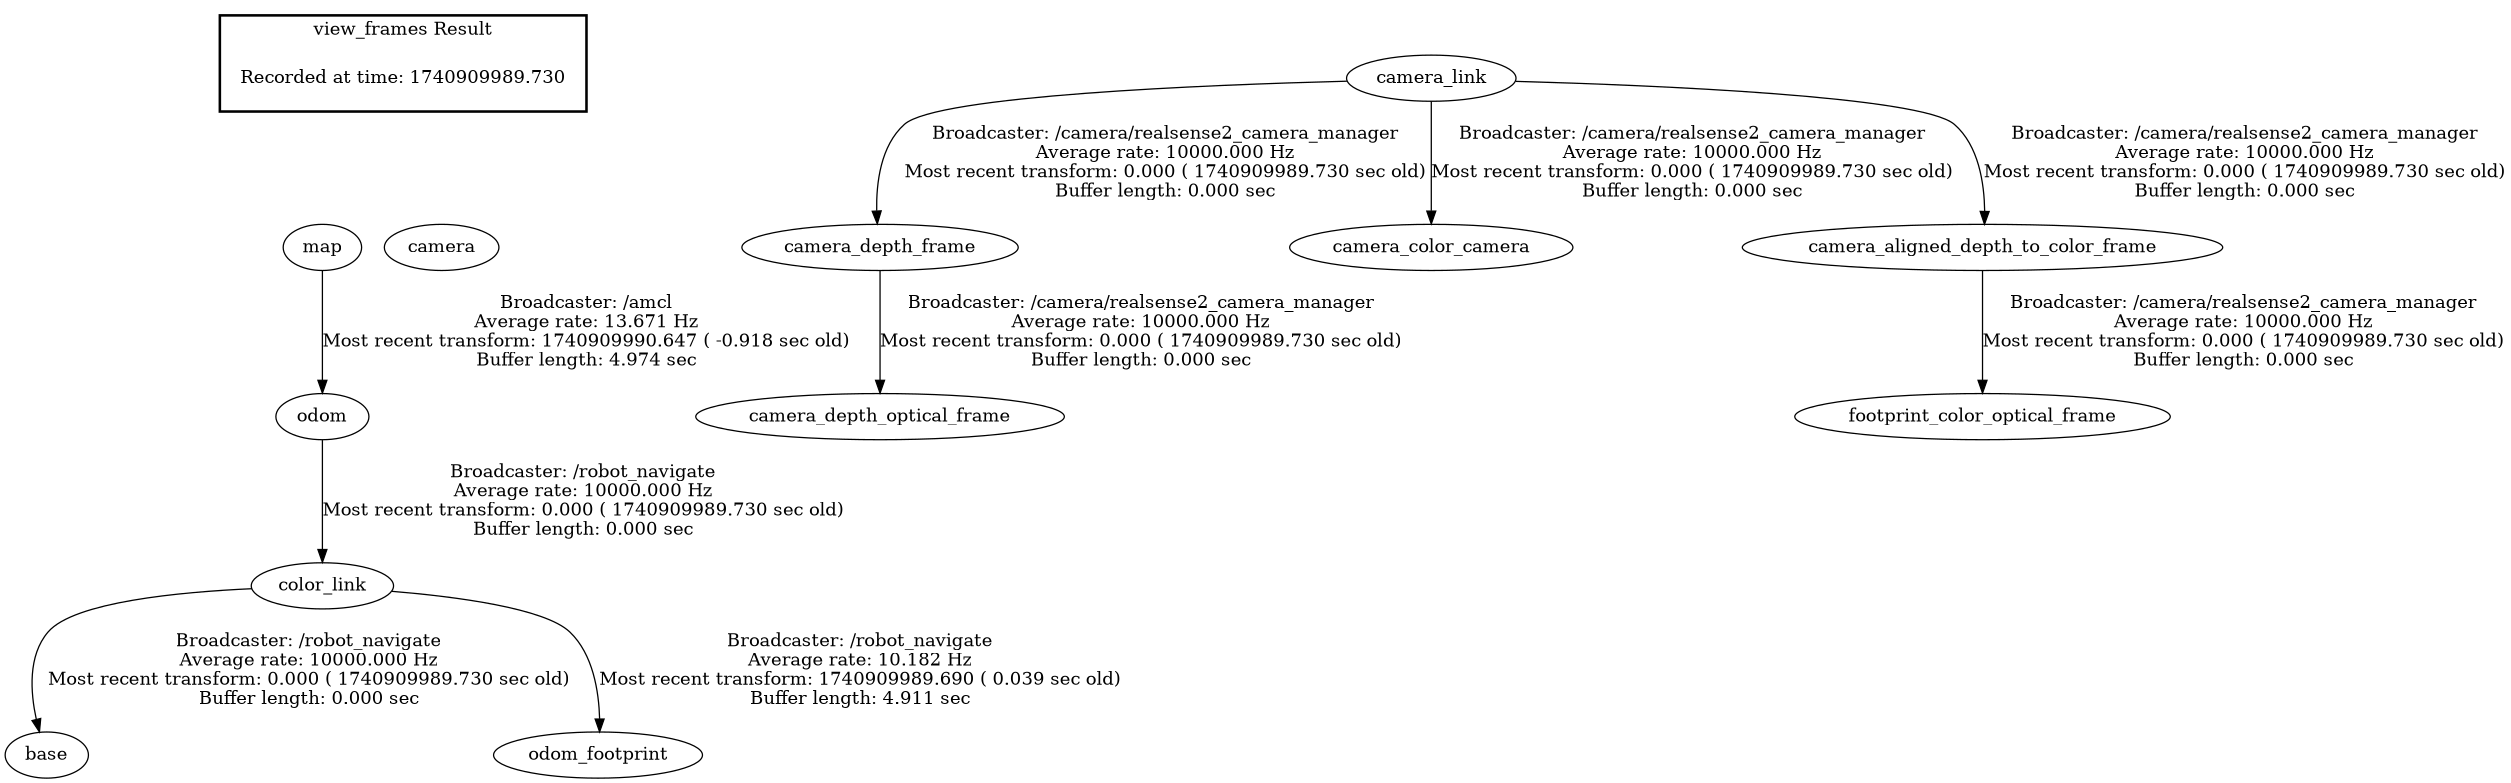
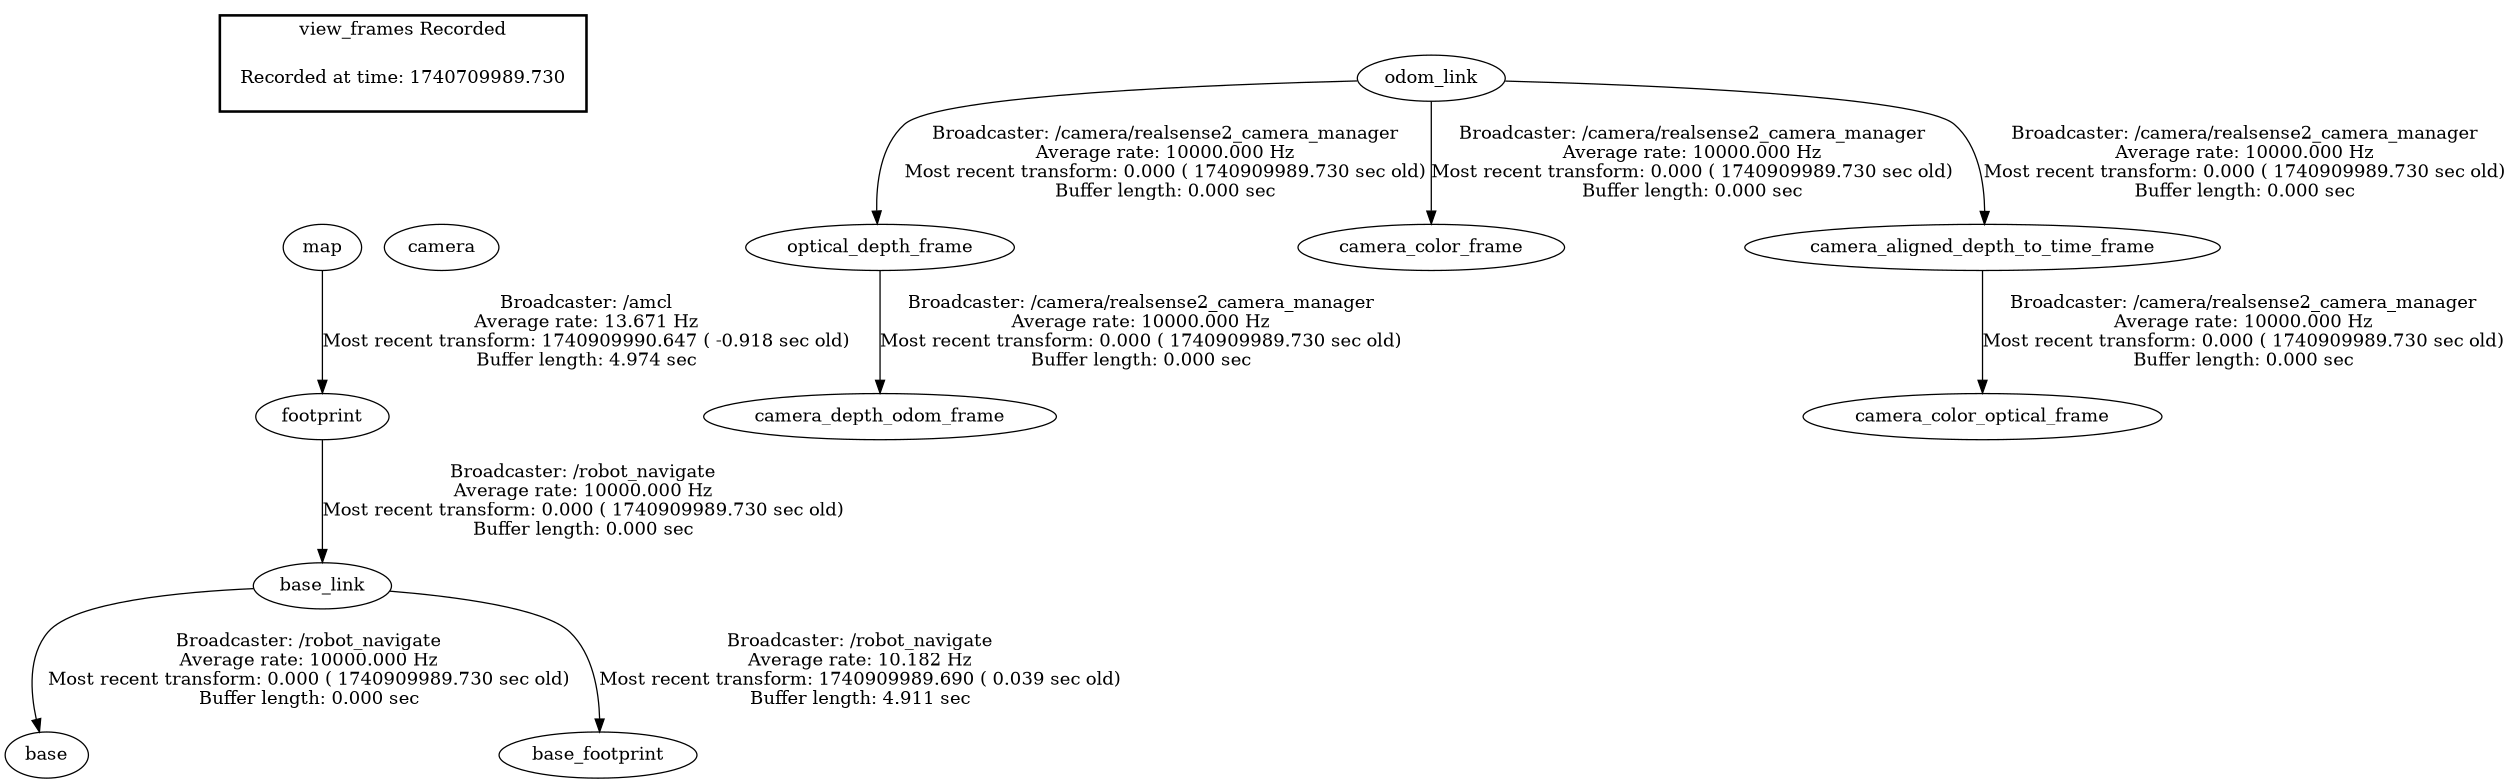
(403, 30) -> (403, 30)
(403, 78) -> (403, 78)
(1431, 78) -> (1431, 78)
(880, 247) -> (880, 247)
(1431, 247) -> (1431, 247)
(1983, 247) -> (1983, 247)
(322, 417) -> (322, 417)
(880, 417) -> (880, 417)
(1983, 417) -> (1983, 417)
(322, 586) -> (322, 586)
(598, 755) -> (598, 755)
